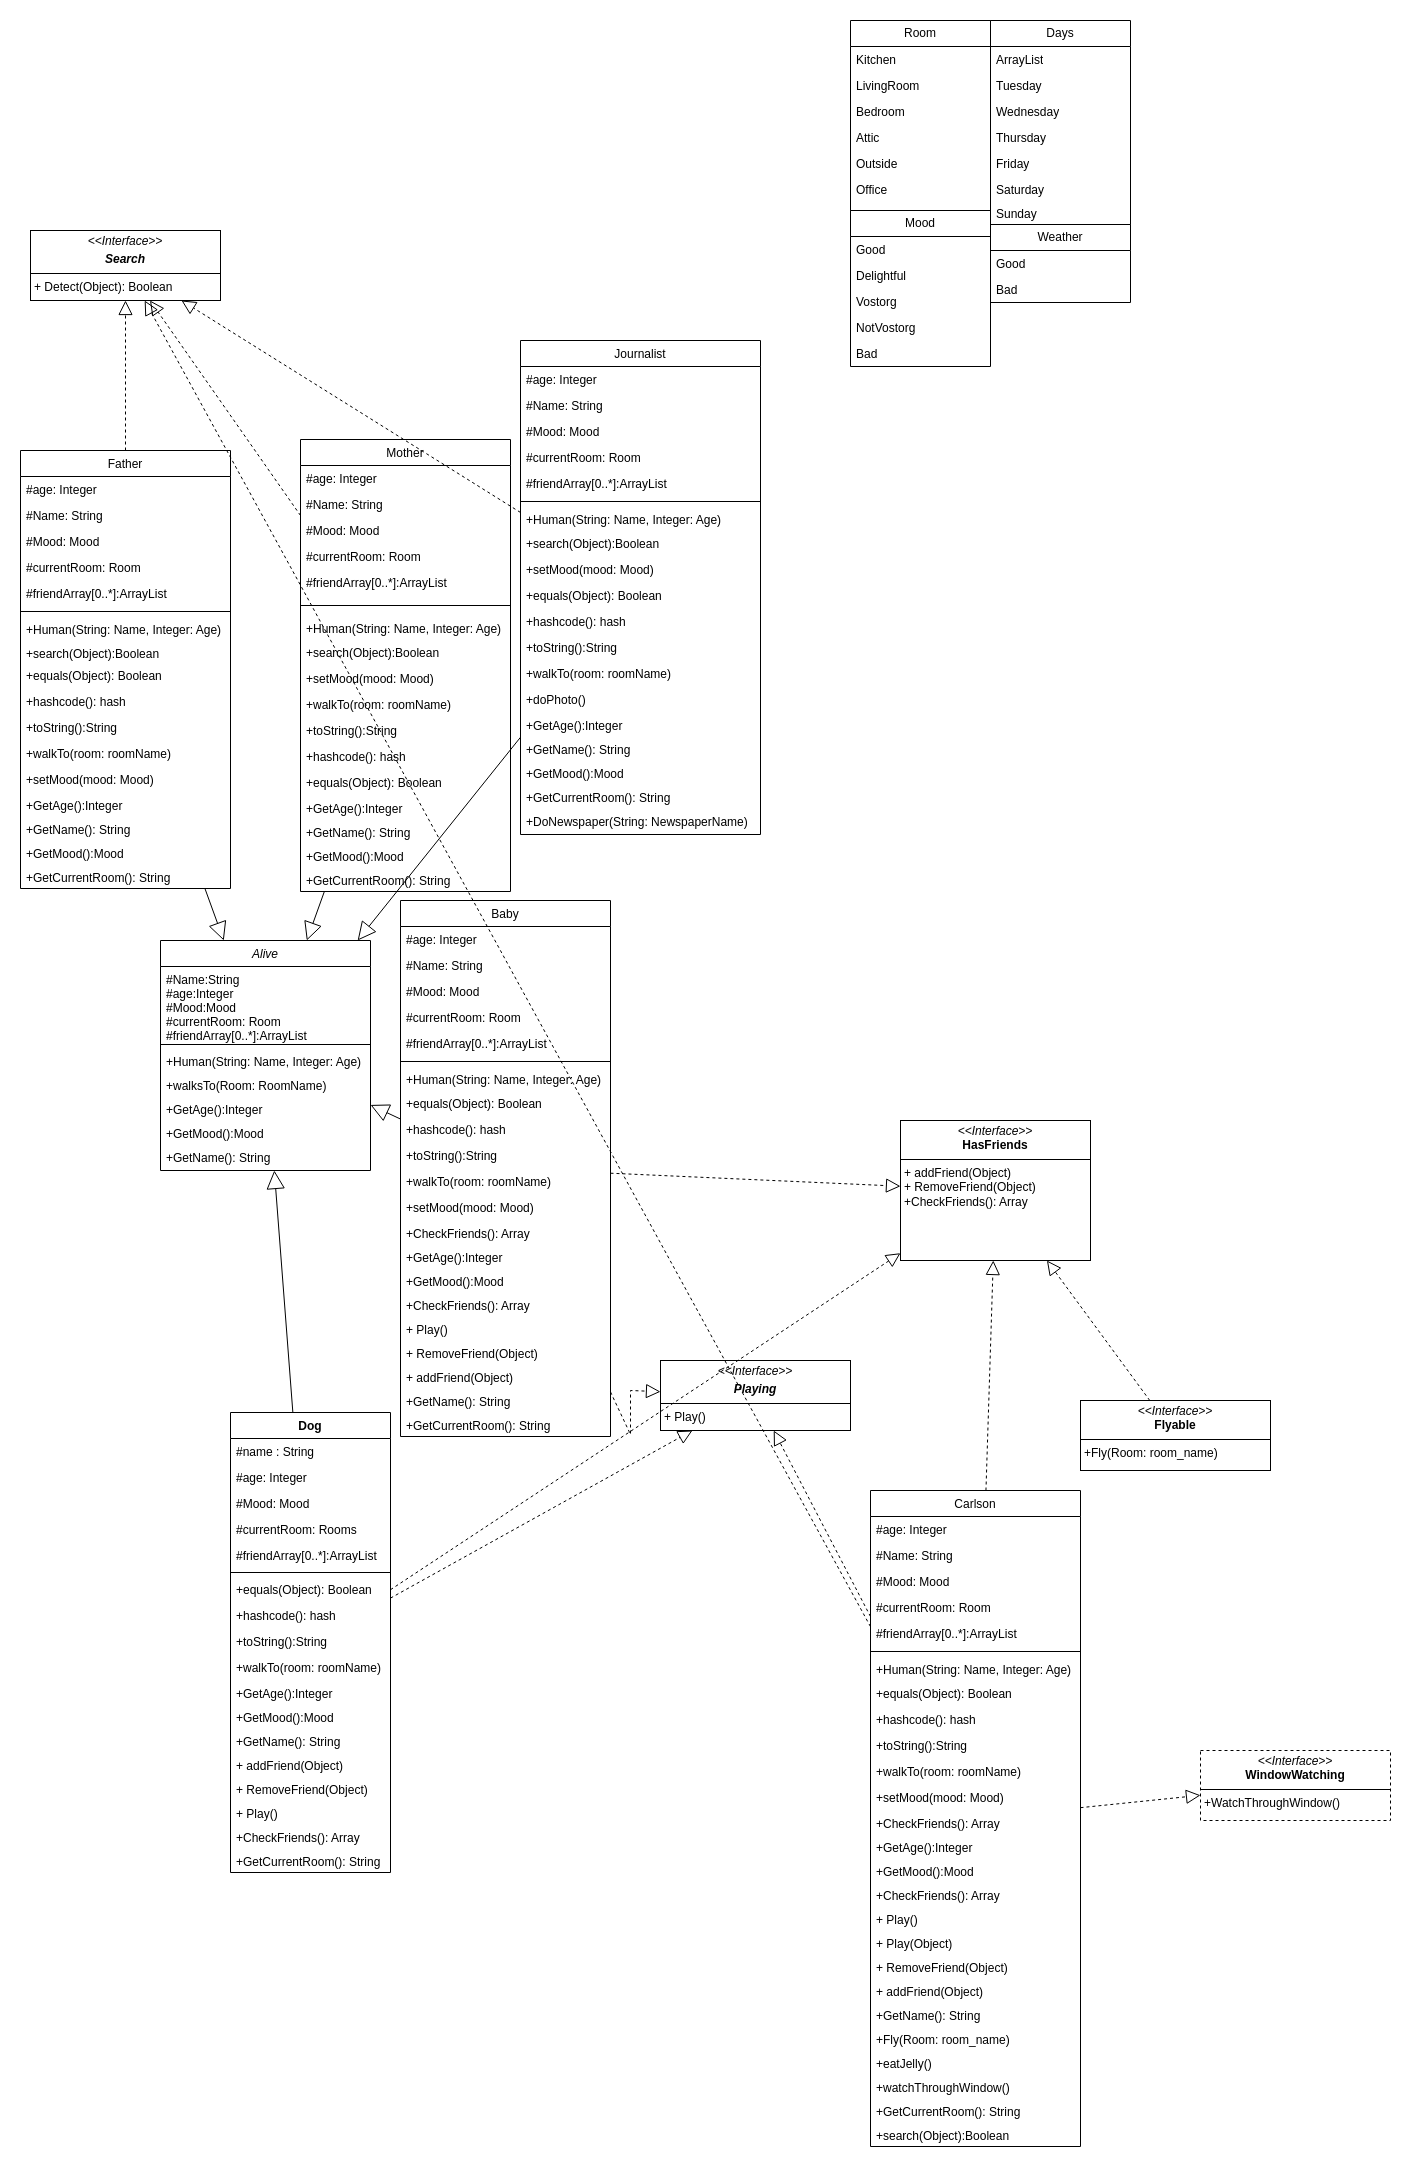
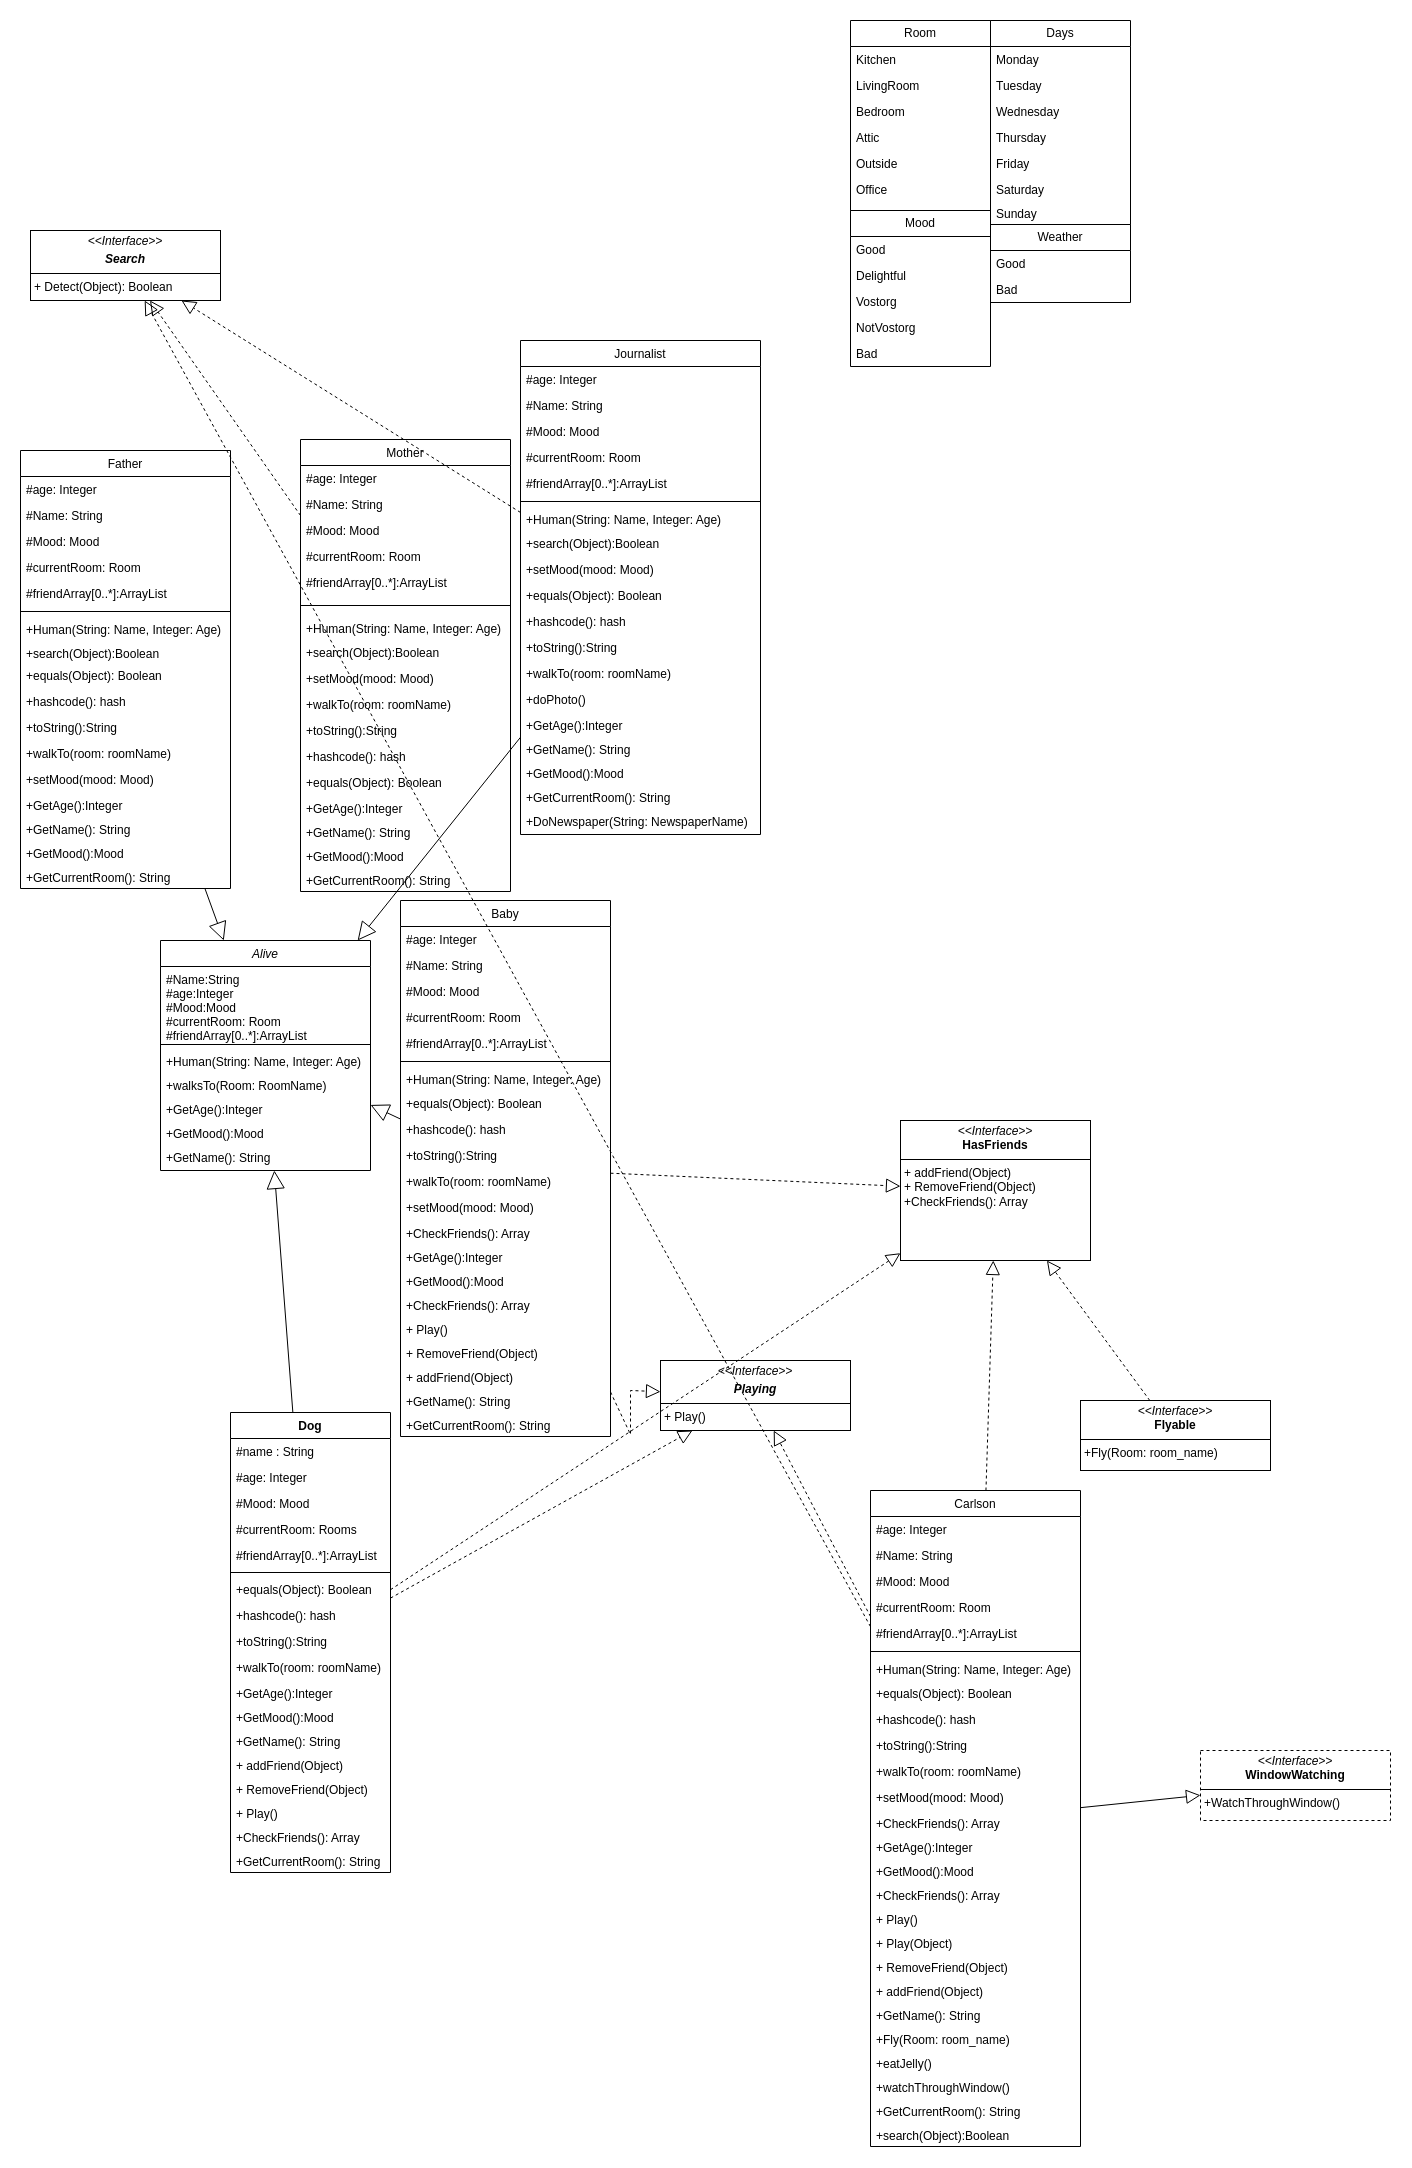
(1025, 61) -> (1017, 61)
(126, 383) -> none
(318, 908) -> none
(1134, 1802) -> (1134, 1802)
